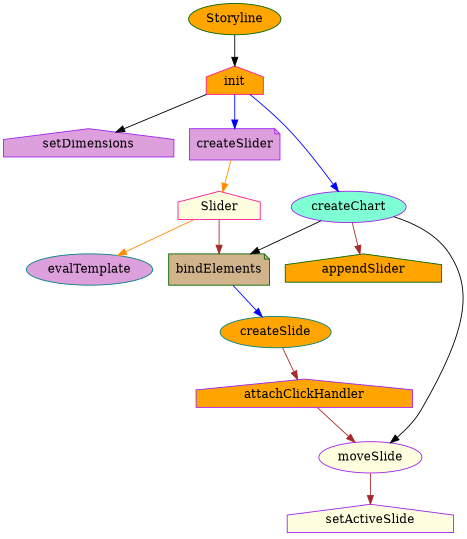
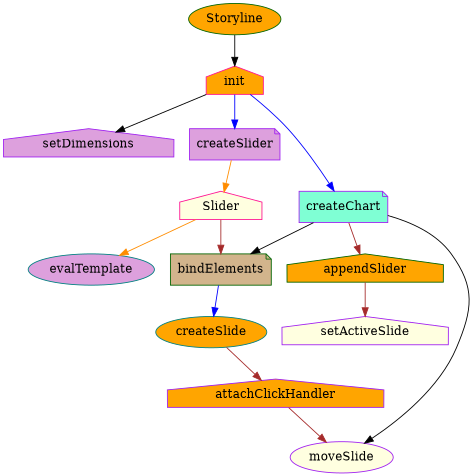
(349, 207) -> (343, 207)
(370, 484) -> (365, 295)
